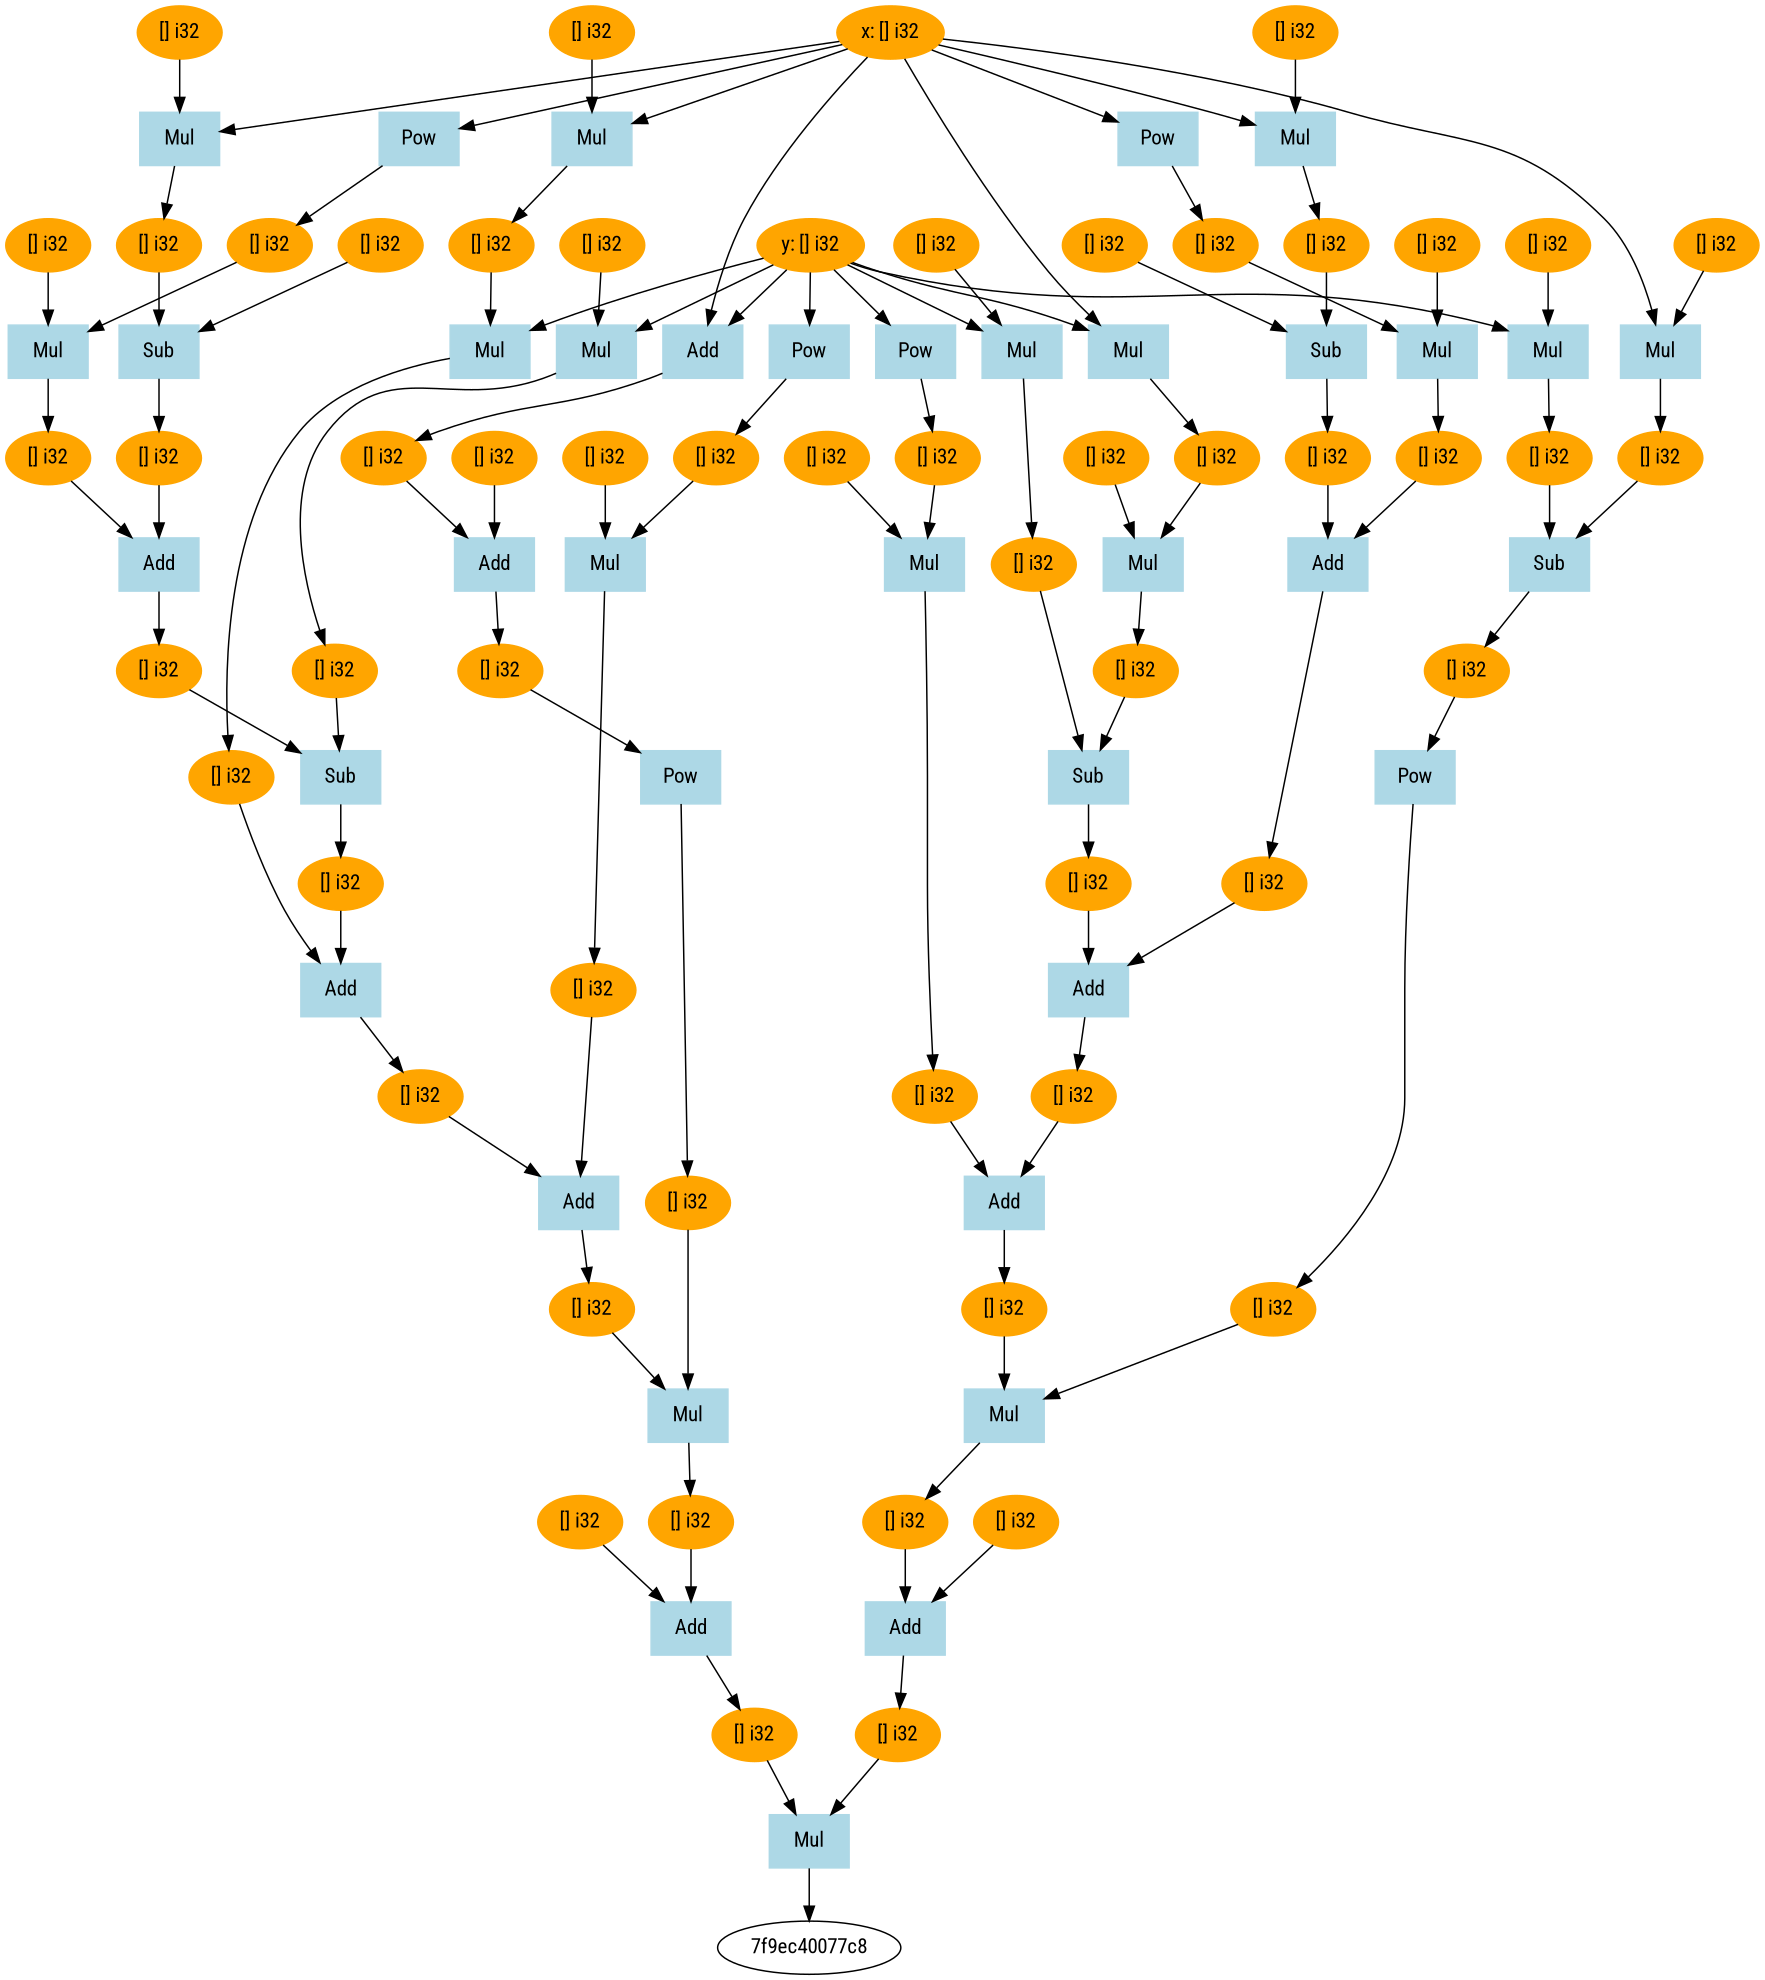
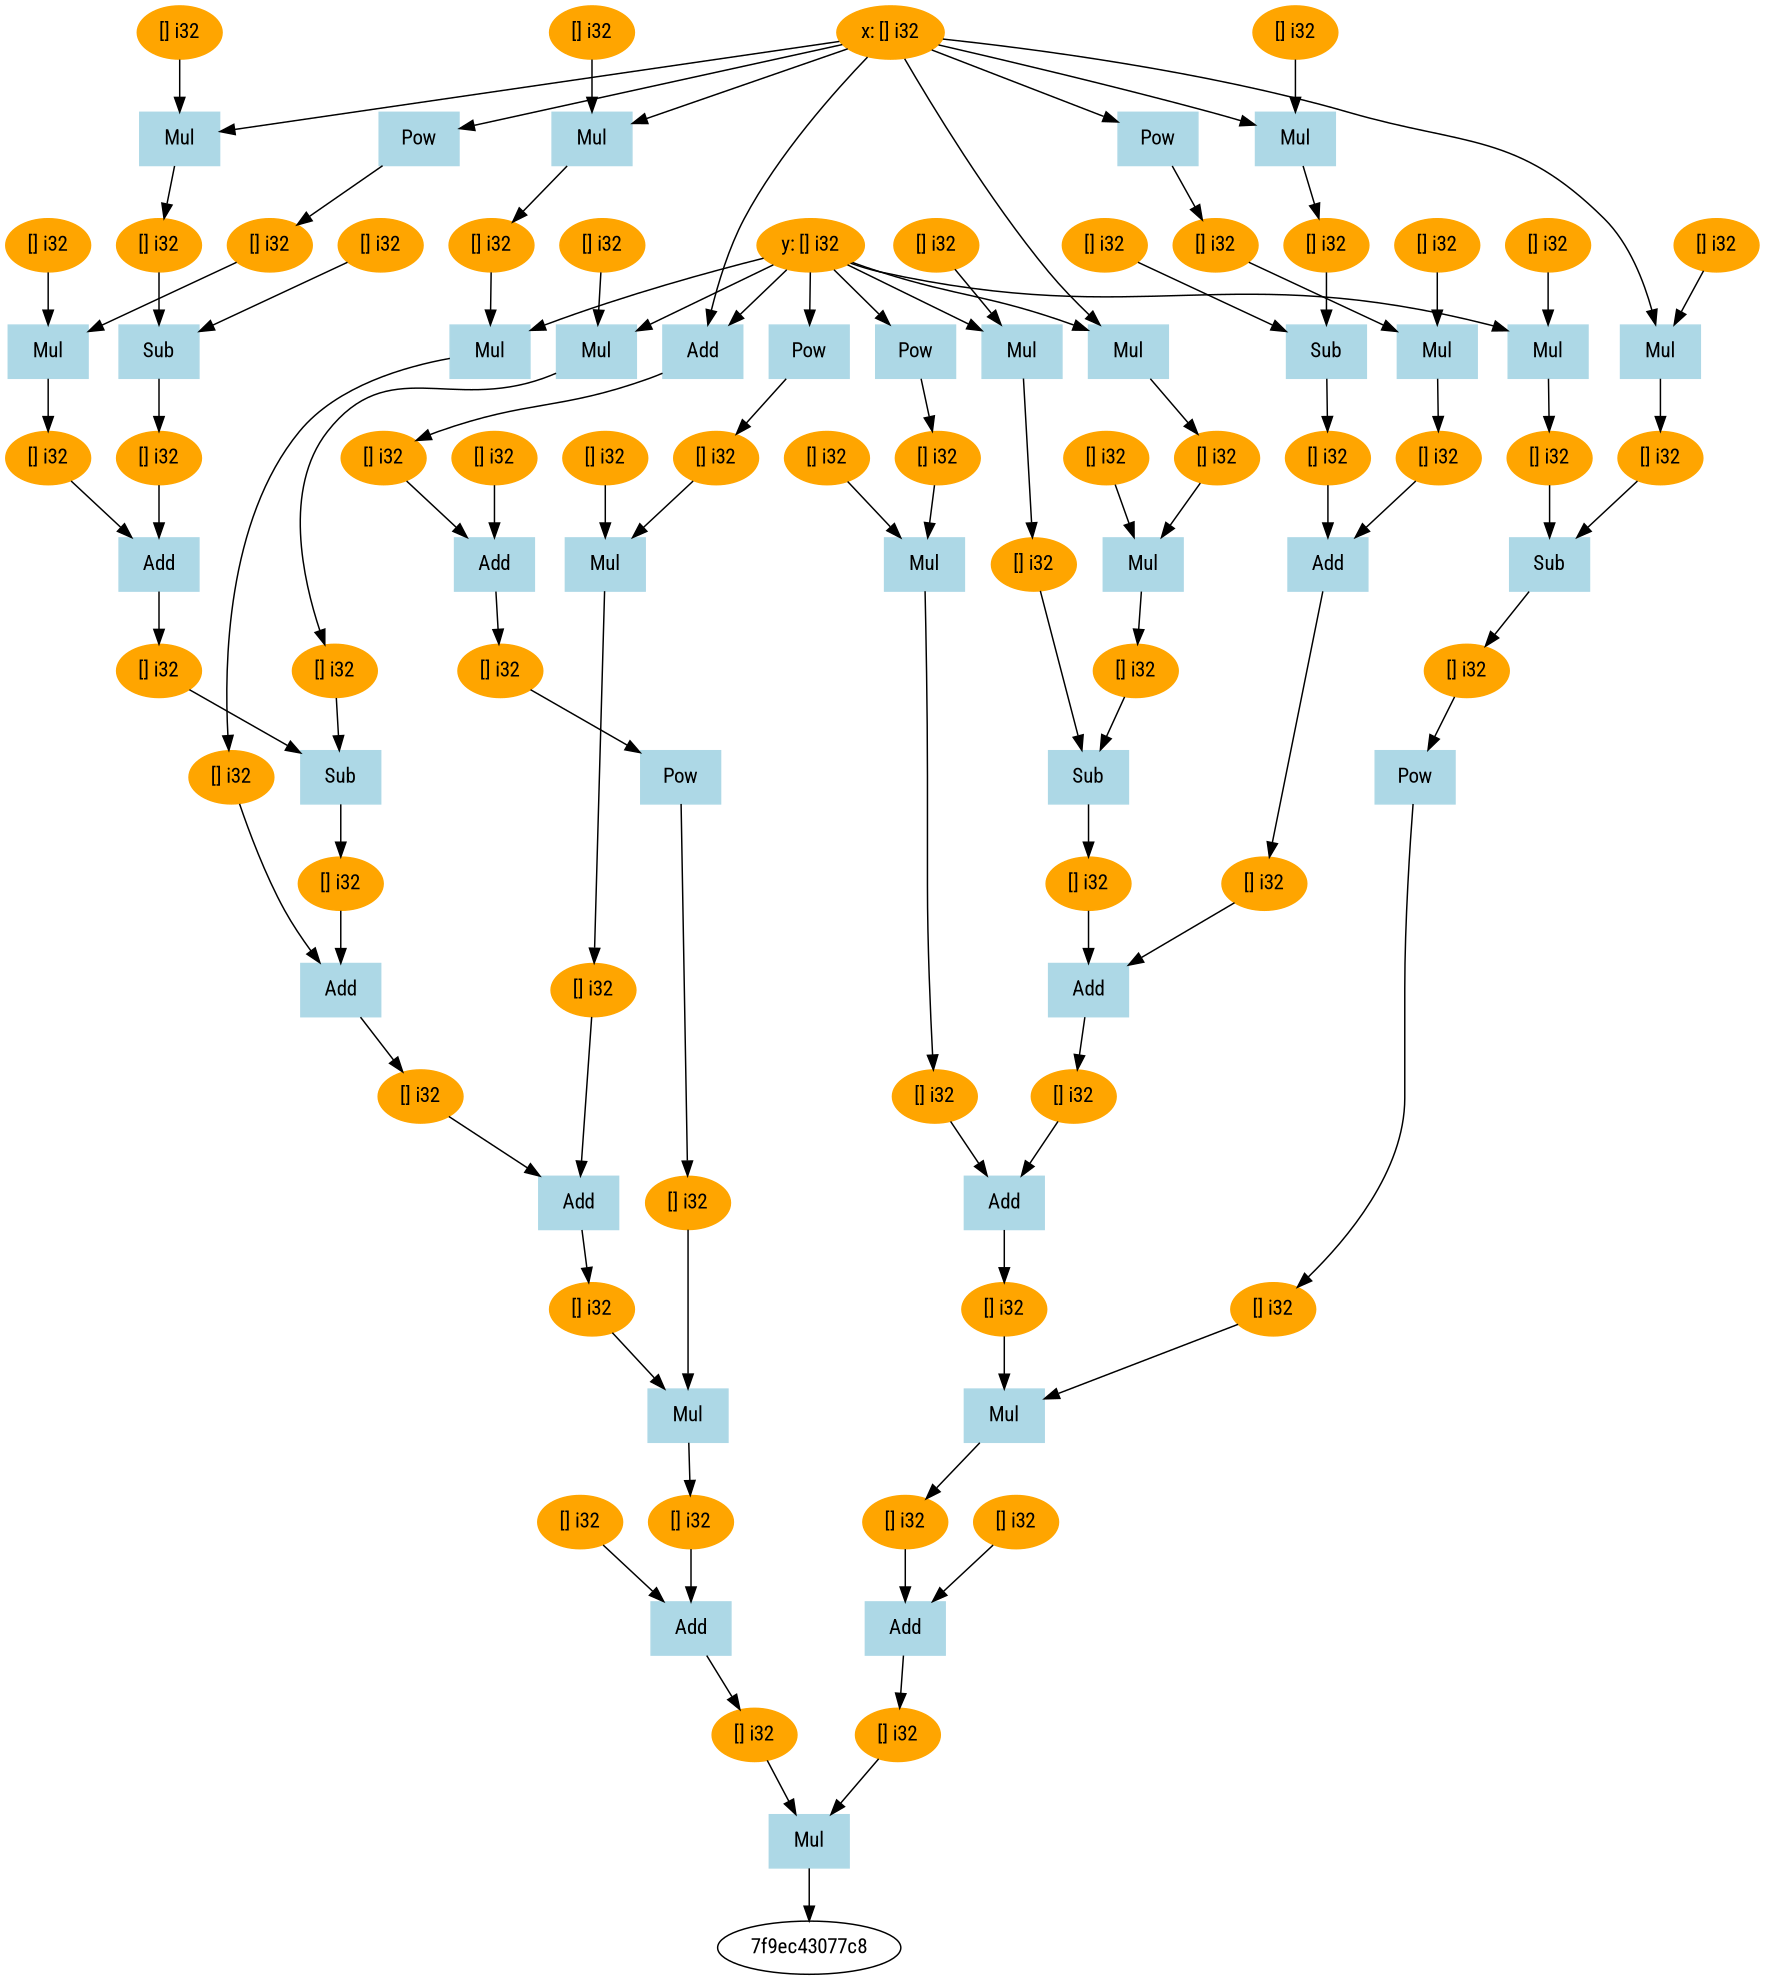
(809, 1948) -> (809, 1948)
